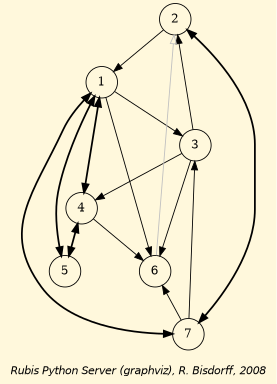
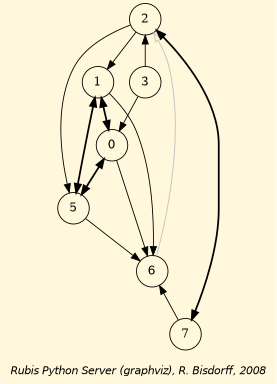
none -> (66, 89)
(145, 111) -> none
(177, 204) -> (109, 237)
(82, 208) -> (112, 145)
(192, 244) -> none
(25, 255) -> none
